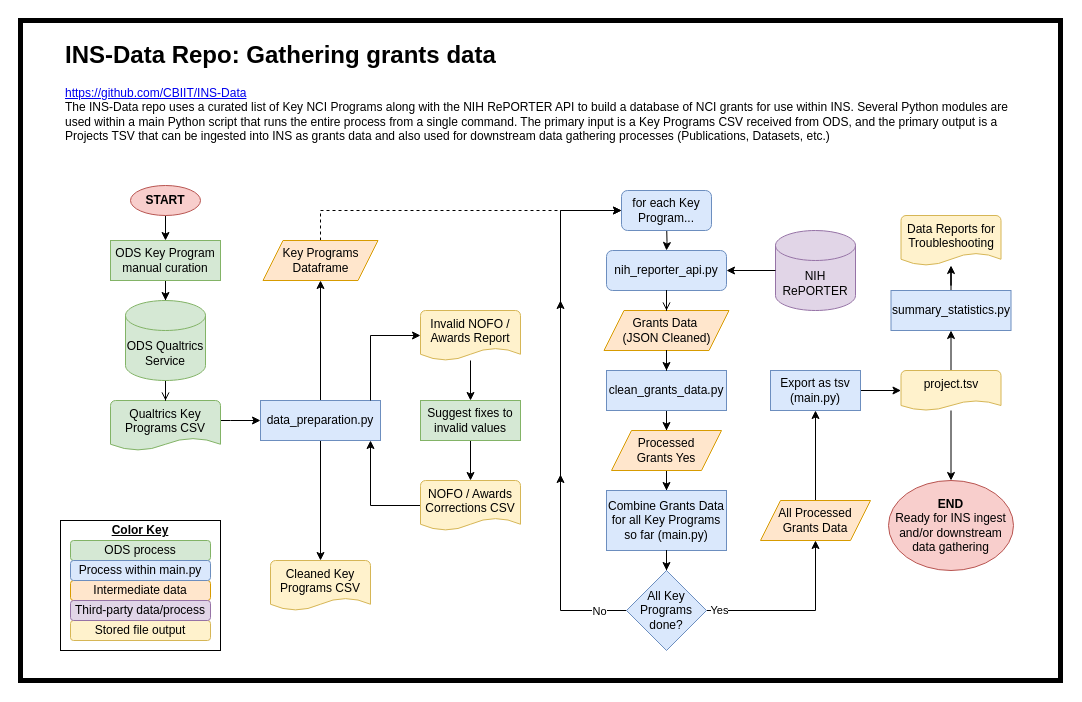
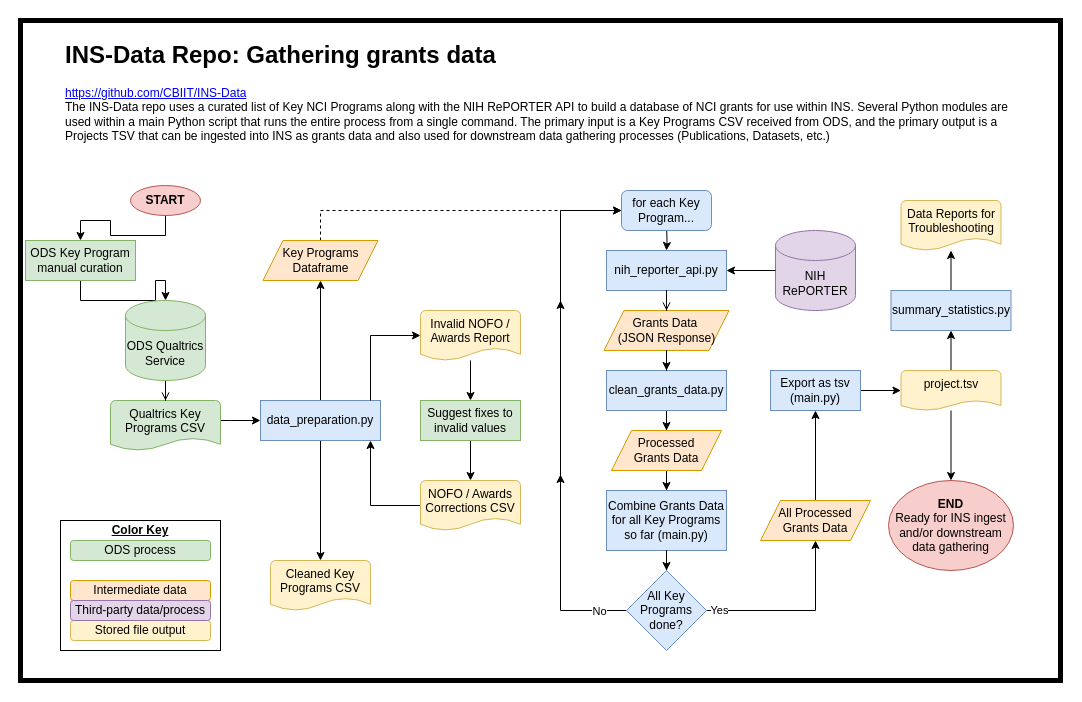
(951, 241) -> (951, 226)
(166, 261) -> (81, 261)
(667, 271) -> (667, 271)
(667, 331) -> (667, 331)
(667, 451) -> (667, 451)
(141, 571) -> none
